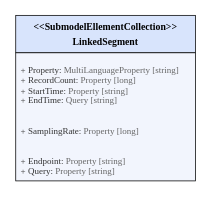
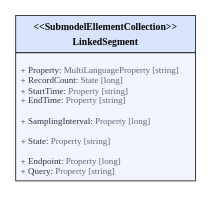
(90, 81) -> (83, 81)
(78, 101) -> (85, 101)
none -> (96, 121)
(96, 131) -> none
none -> (104, 142)
(88, 162) -> (83, 162)
